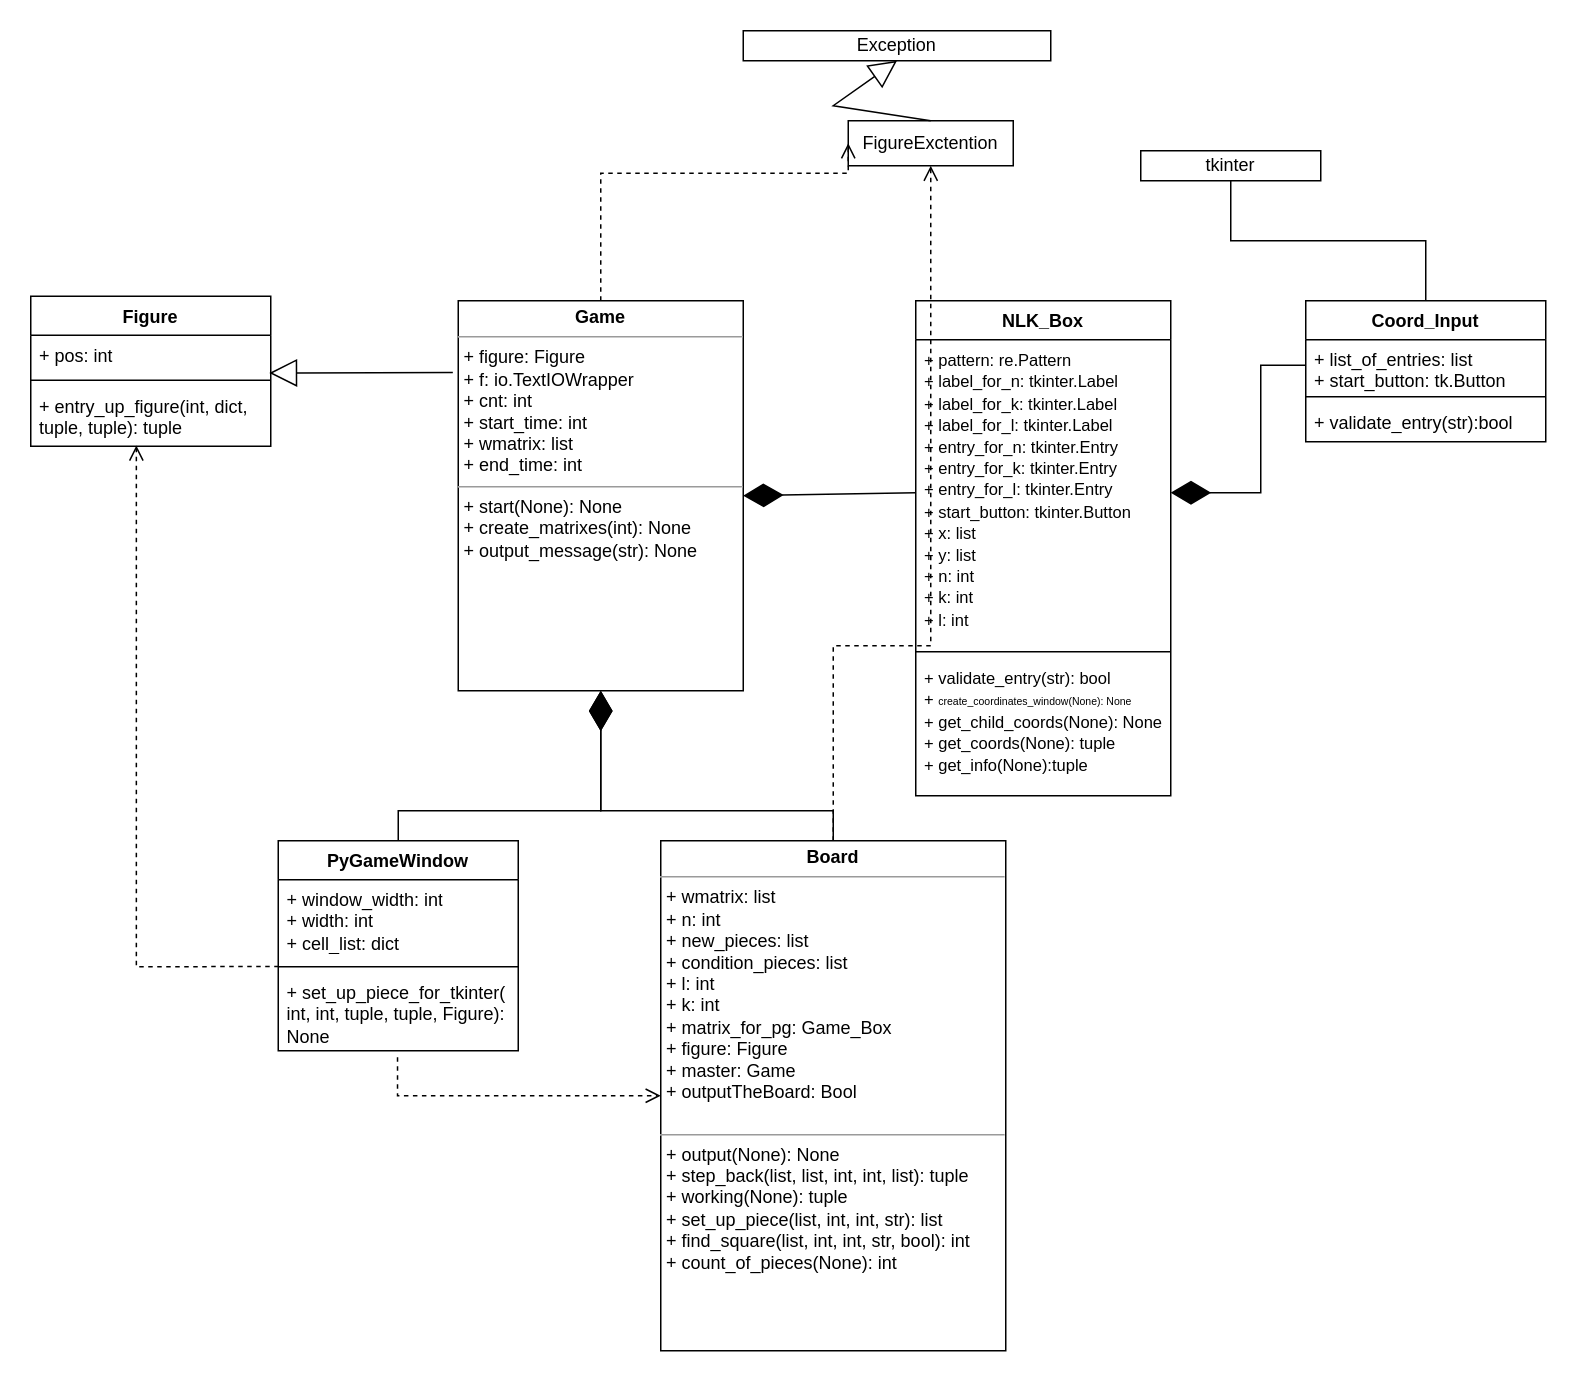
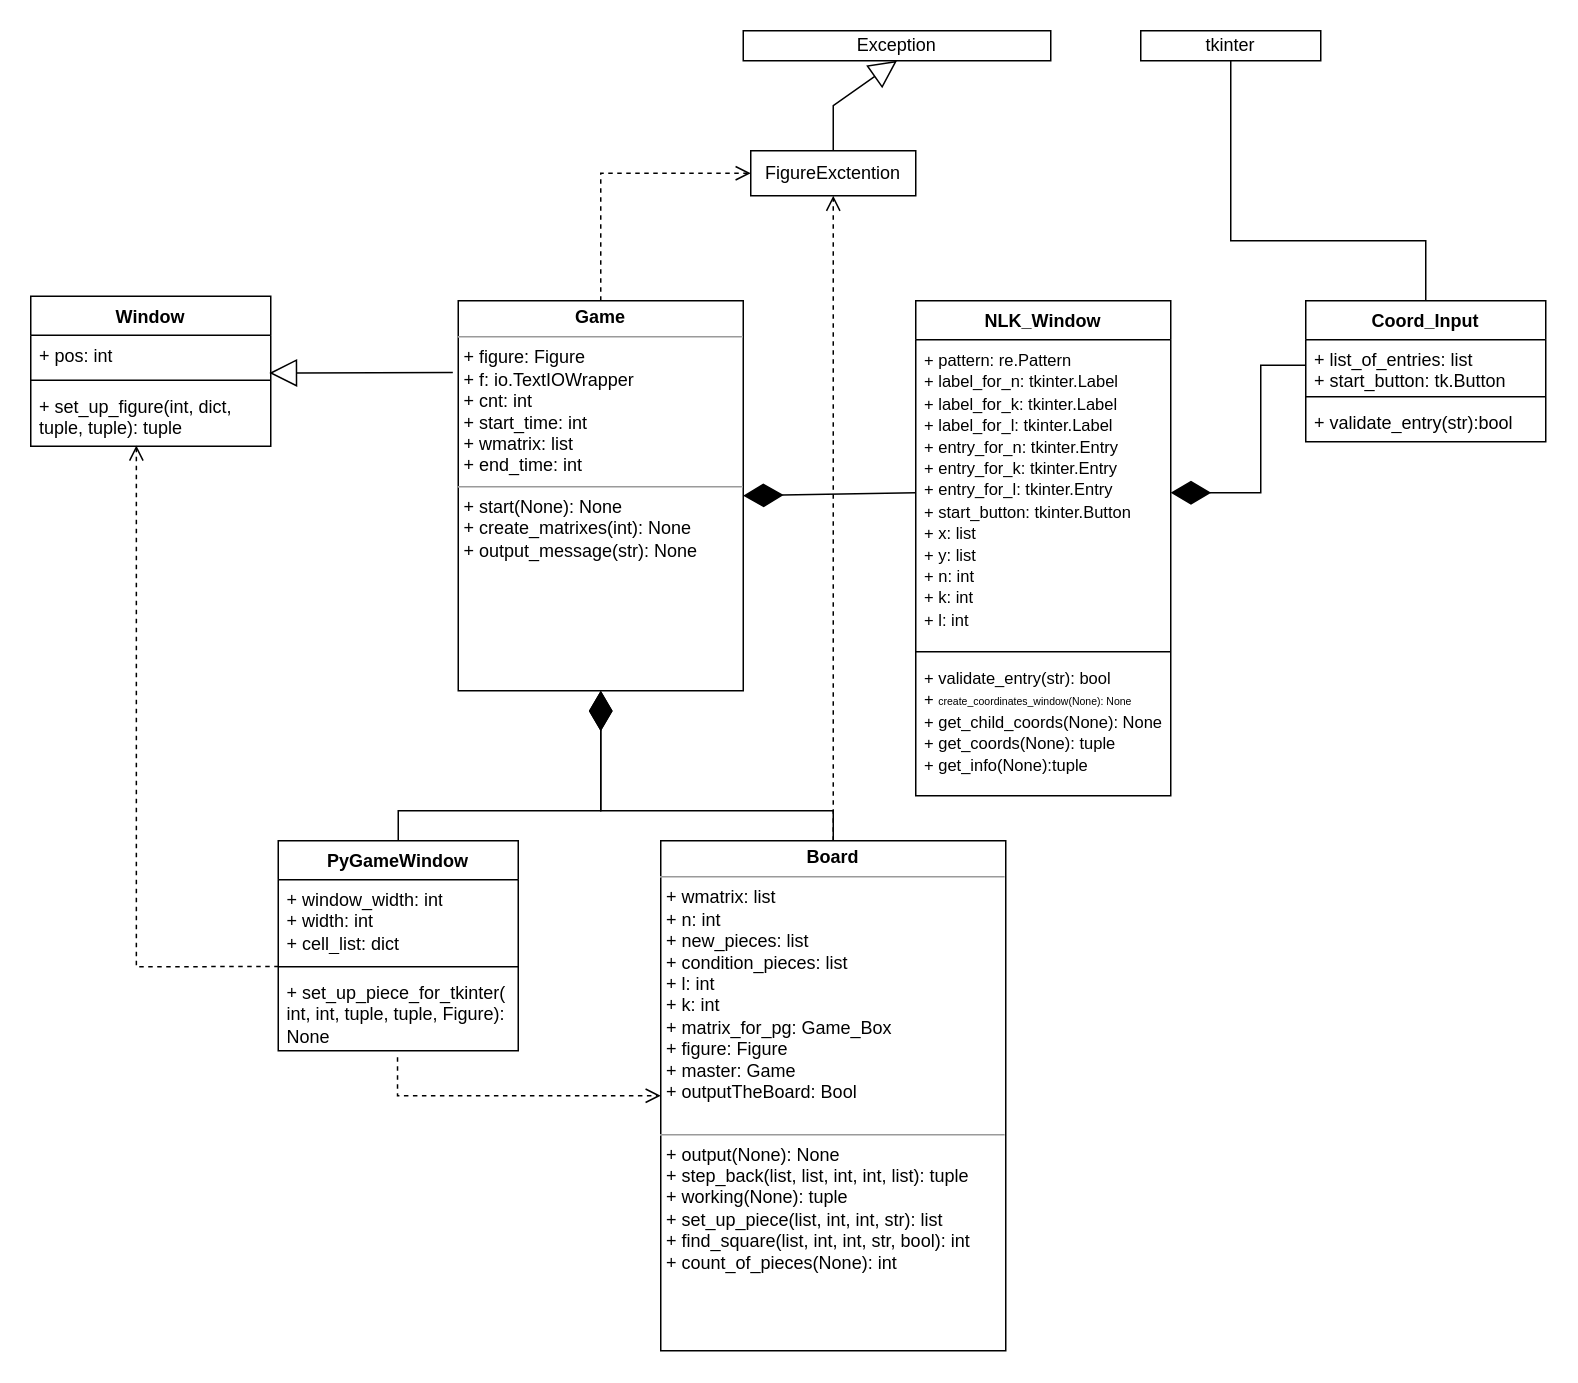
(931, 143) -> (833, 173)
(1231, 166) -> (1231, 46)
(151, 318) -> (151, 318)
(1043, 322) -> (1043, 322)
(152, 418) -> (152, 418)
